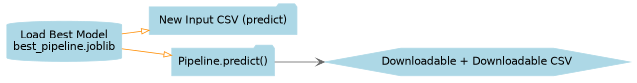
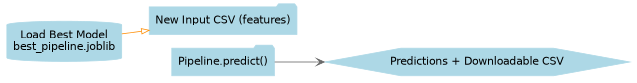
(223, 21) -> (223, 21)
(143, 52) -> none
(477, 62) -> (477, 62)
